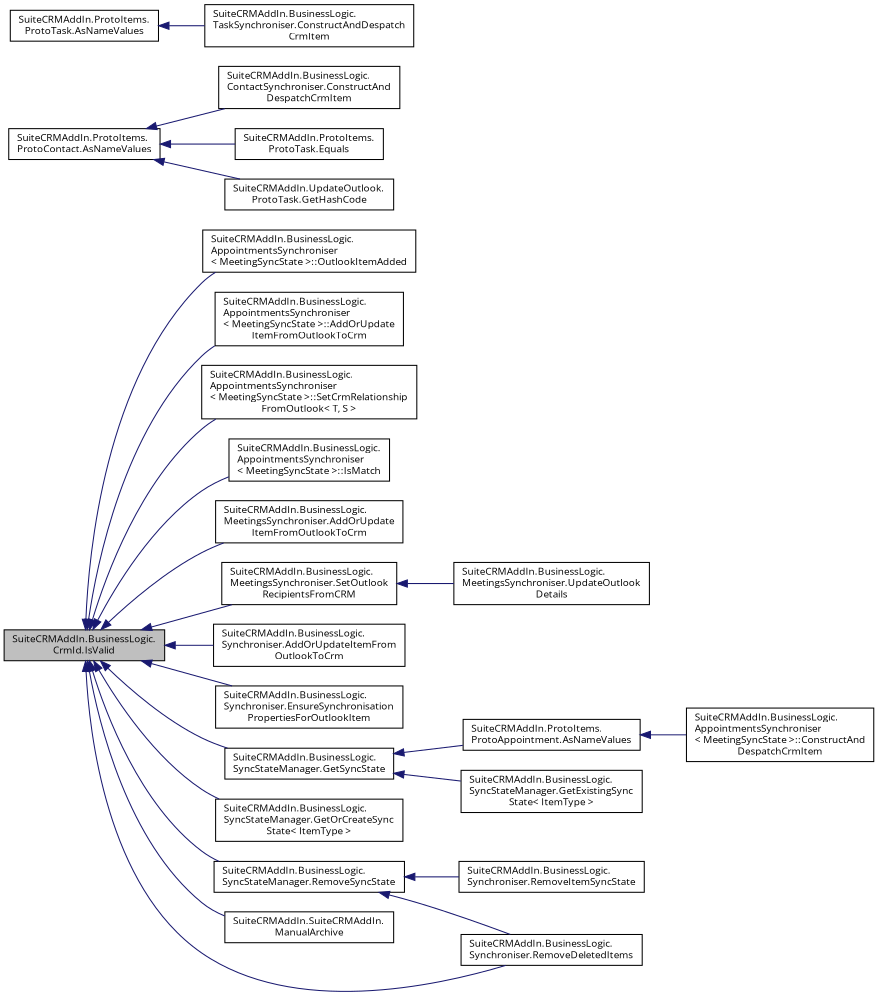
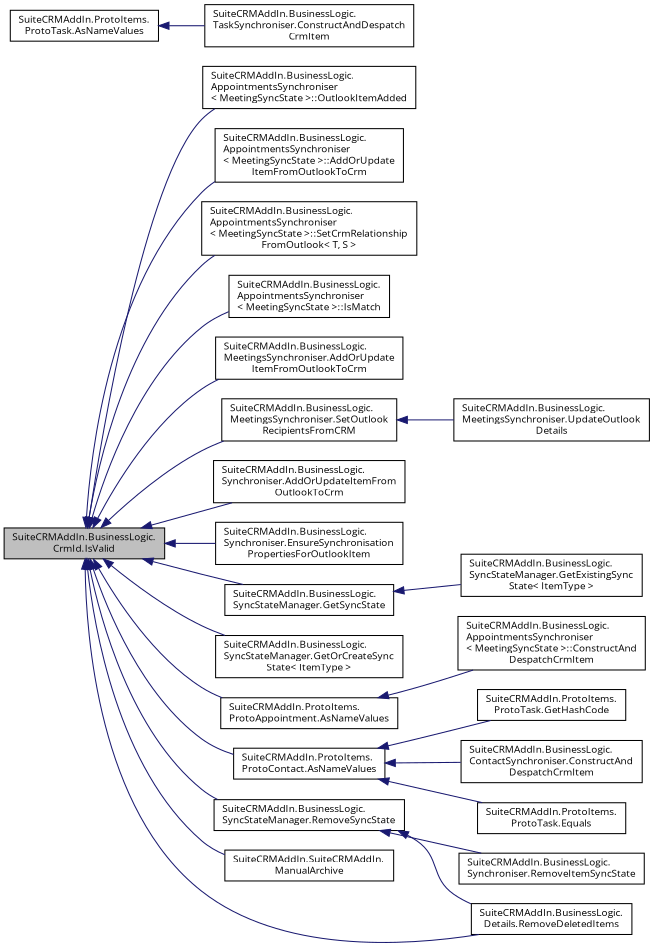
(309, 195) -> (552, 705)
none -> (145, 677)
(433, 749) -> (151, 643)
(552, 950) -> (552, 919)
